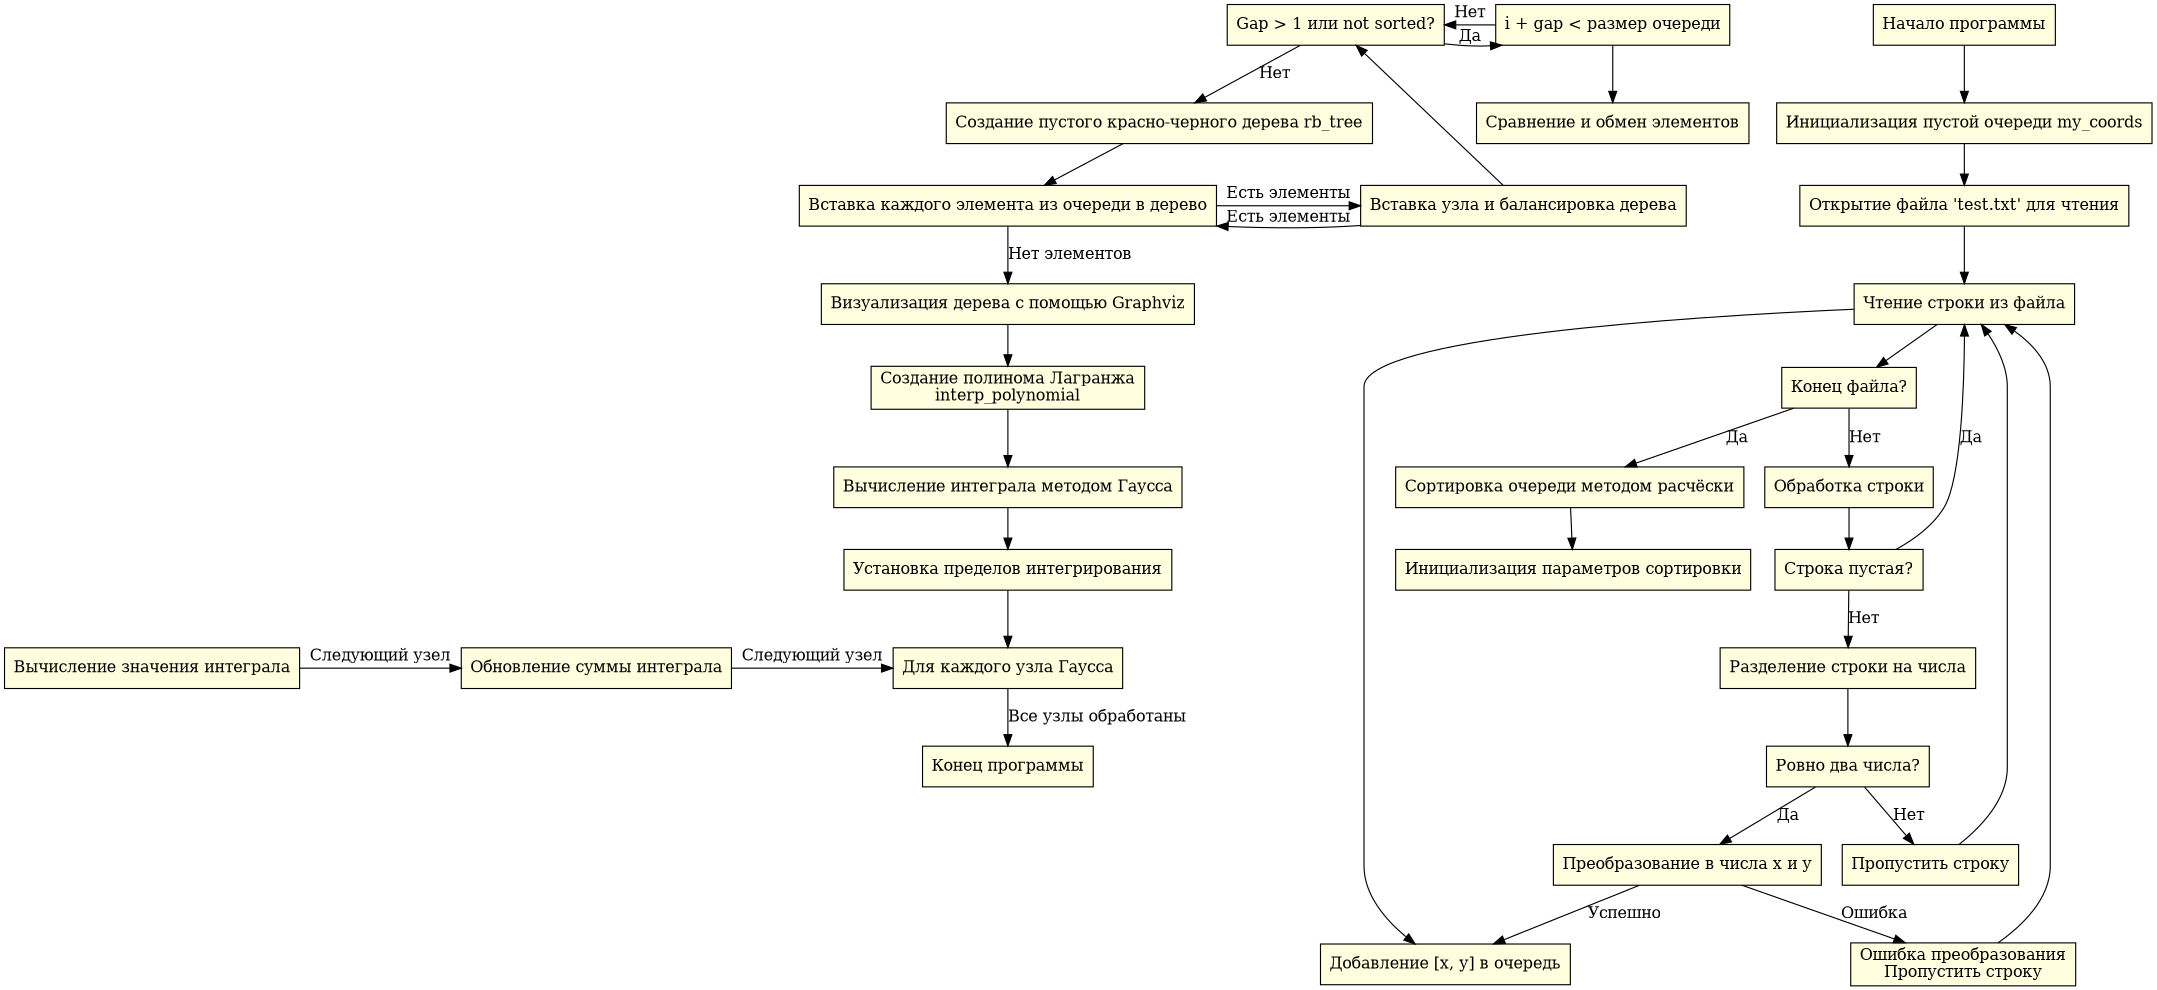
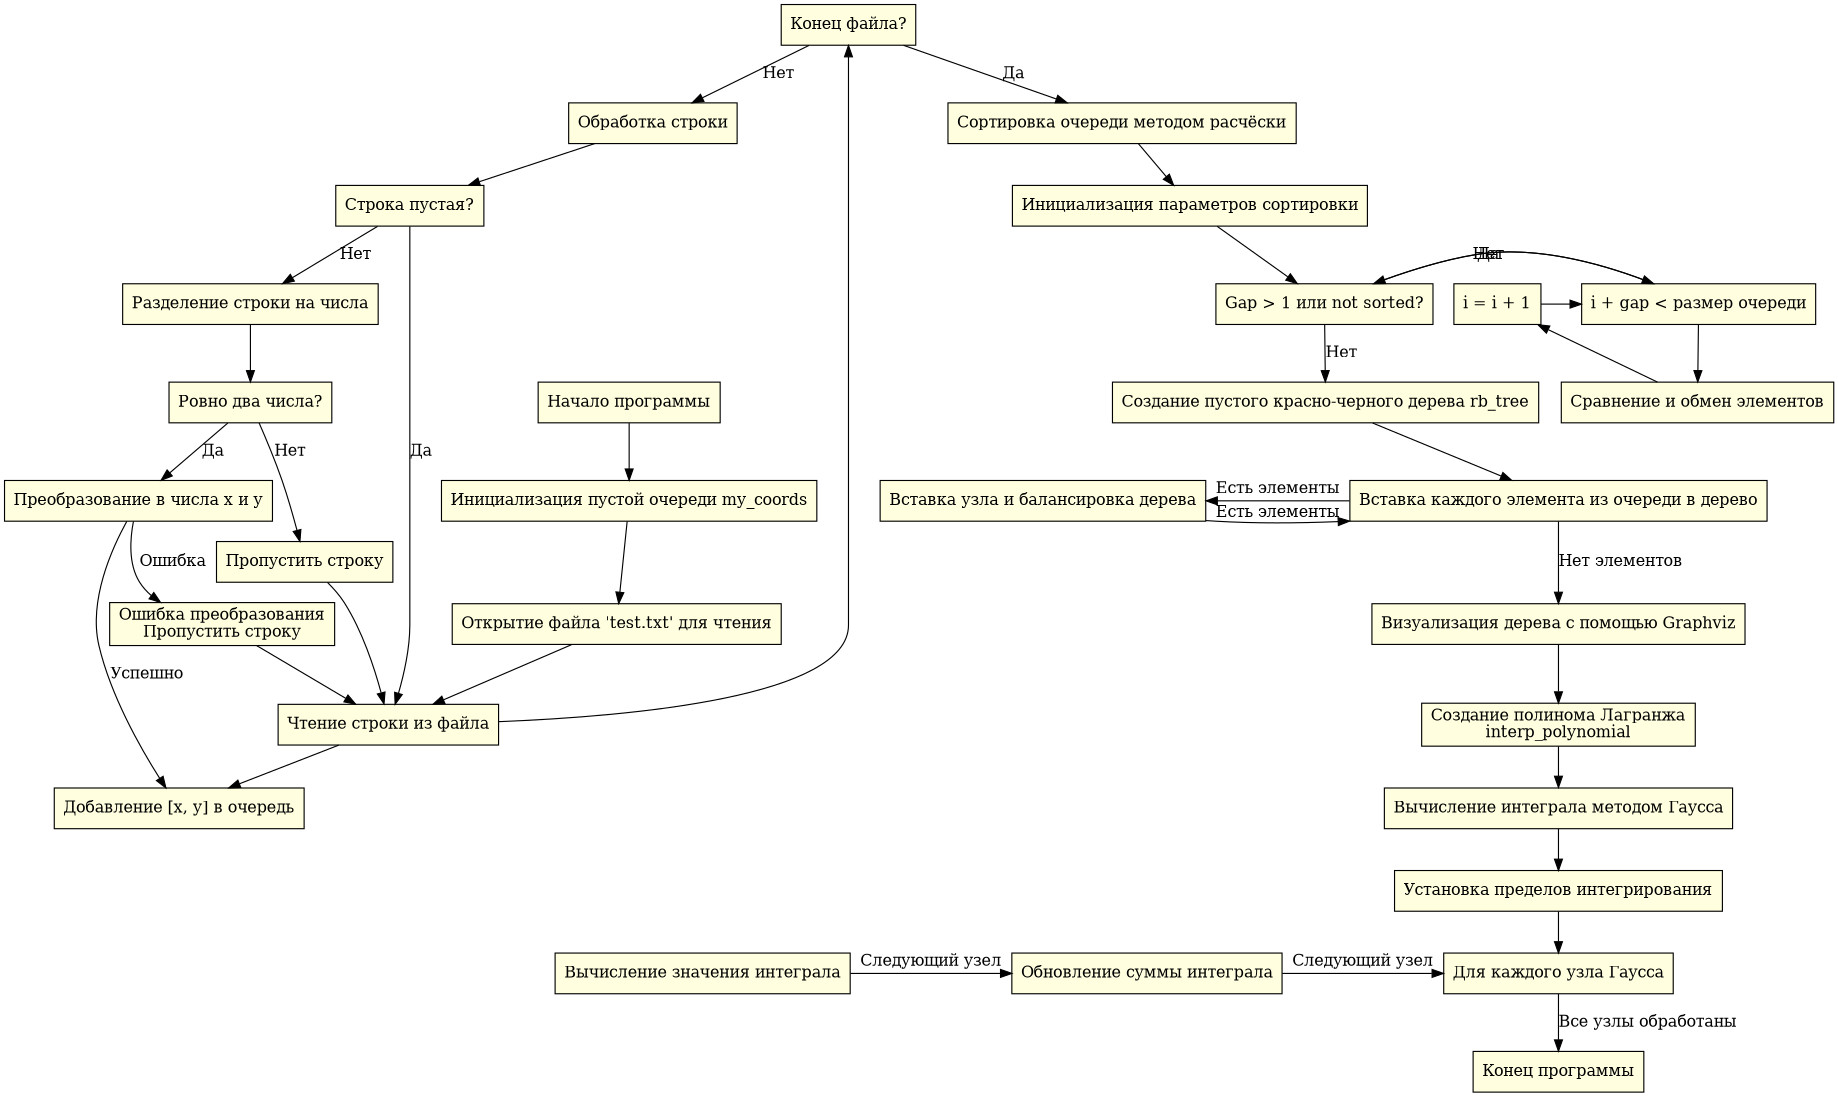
(1434, 119) -> (1252, 252)
none -> (1497, 304)
